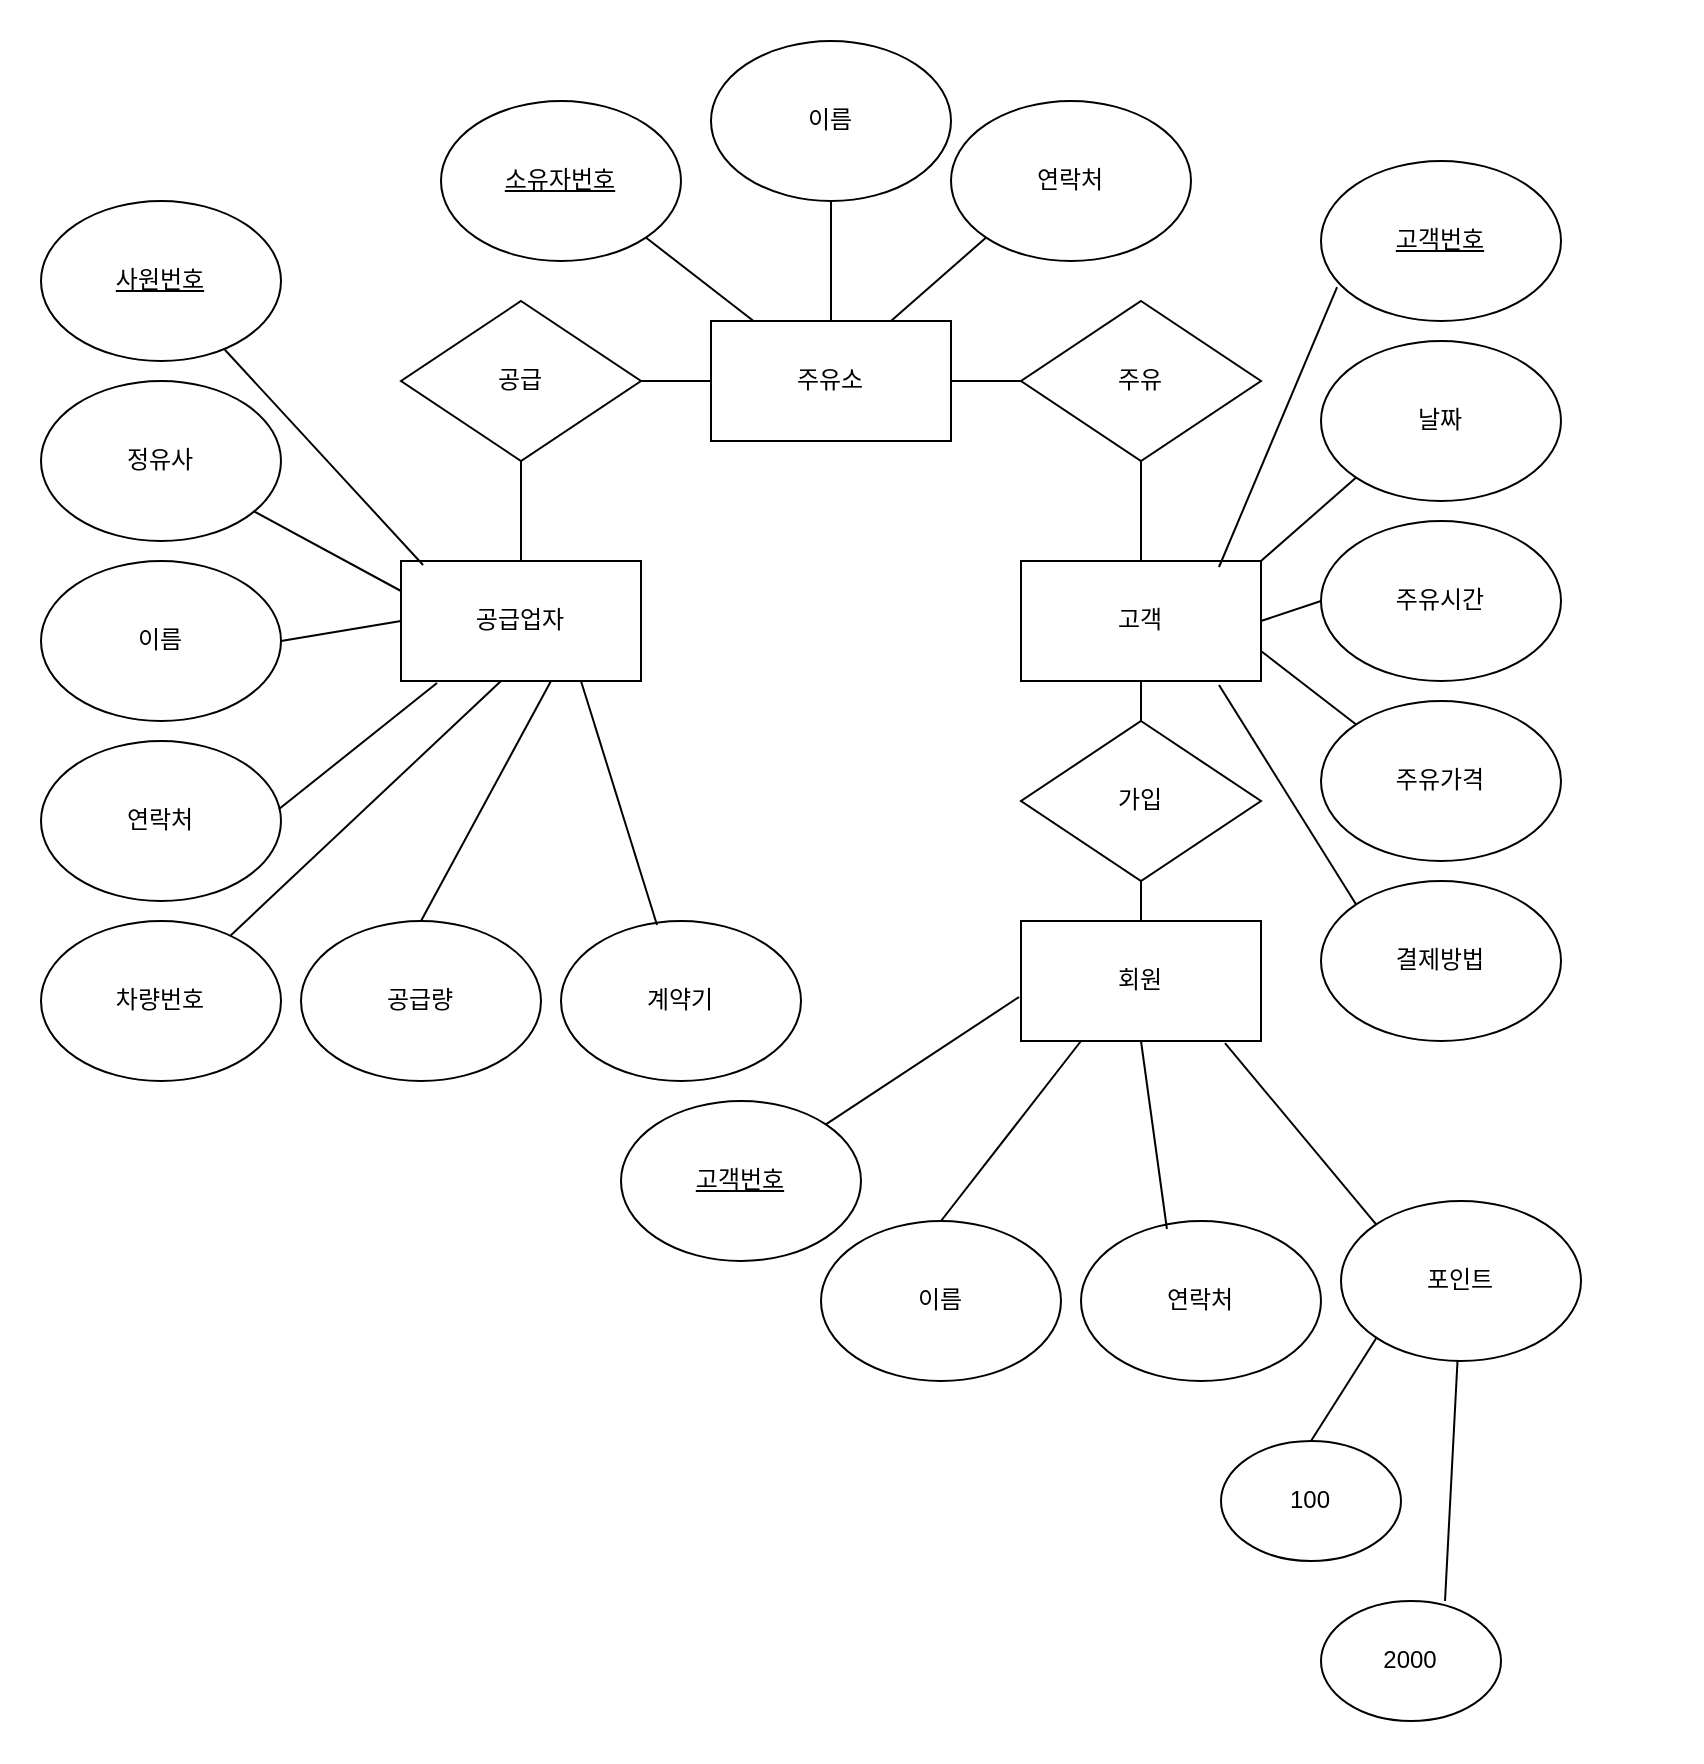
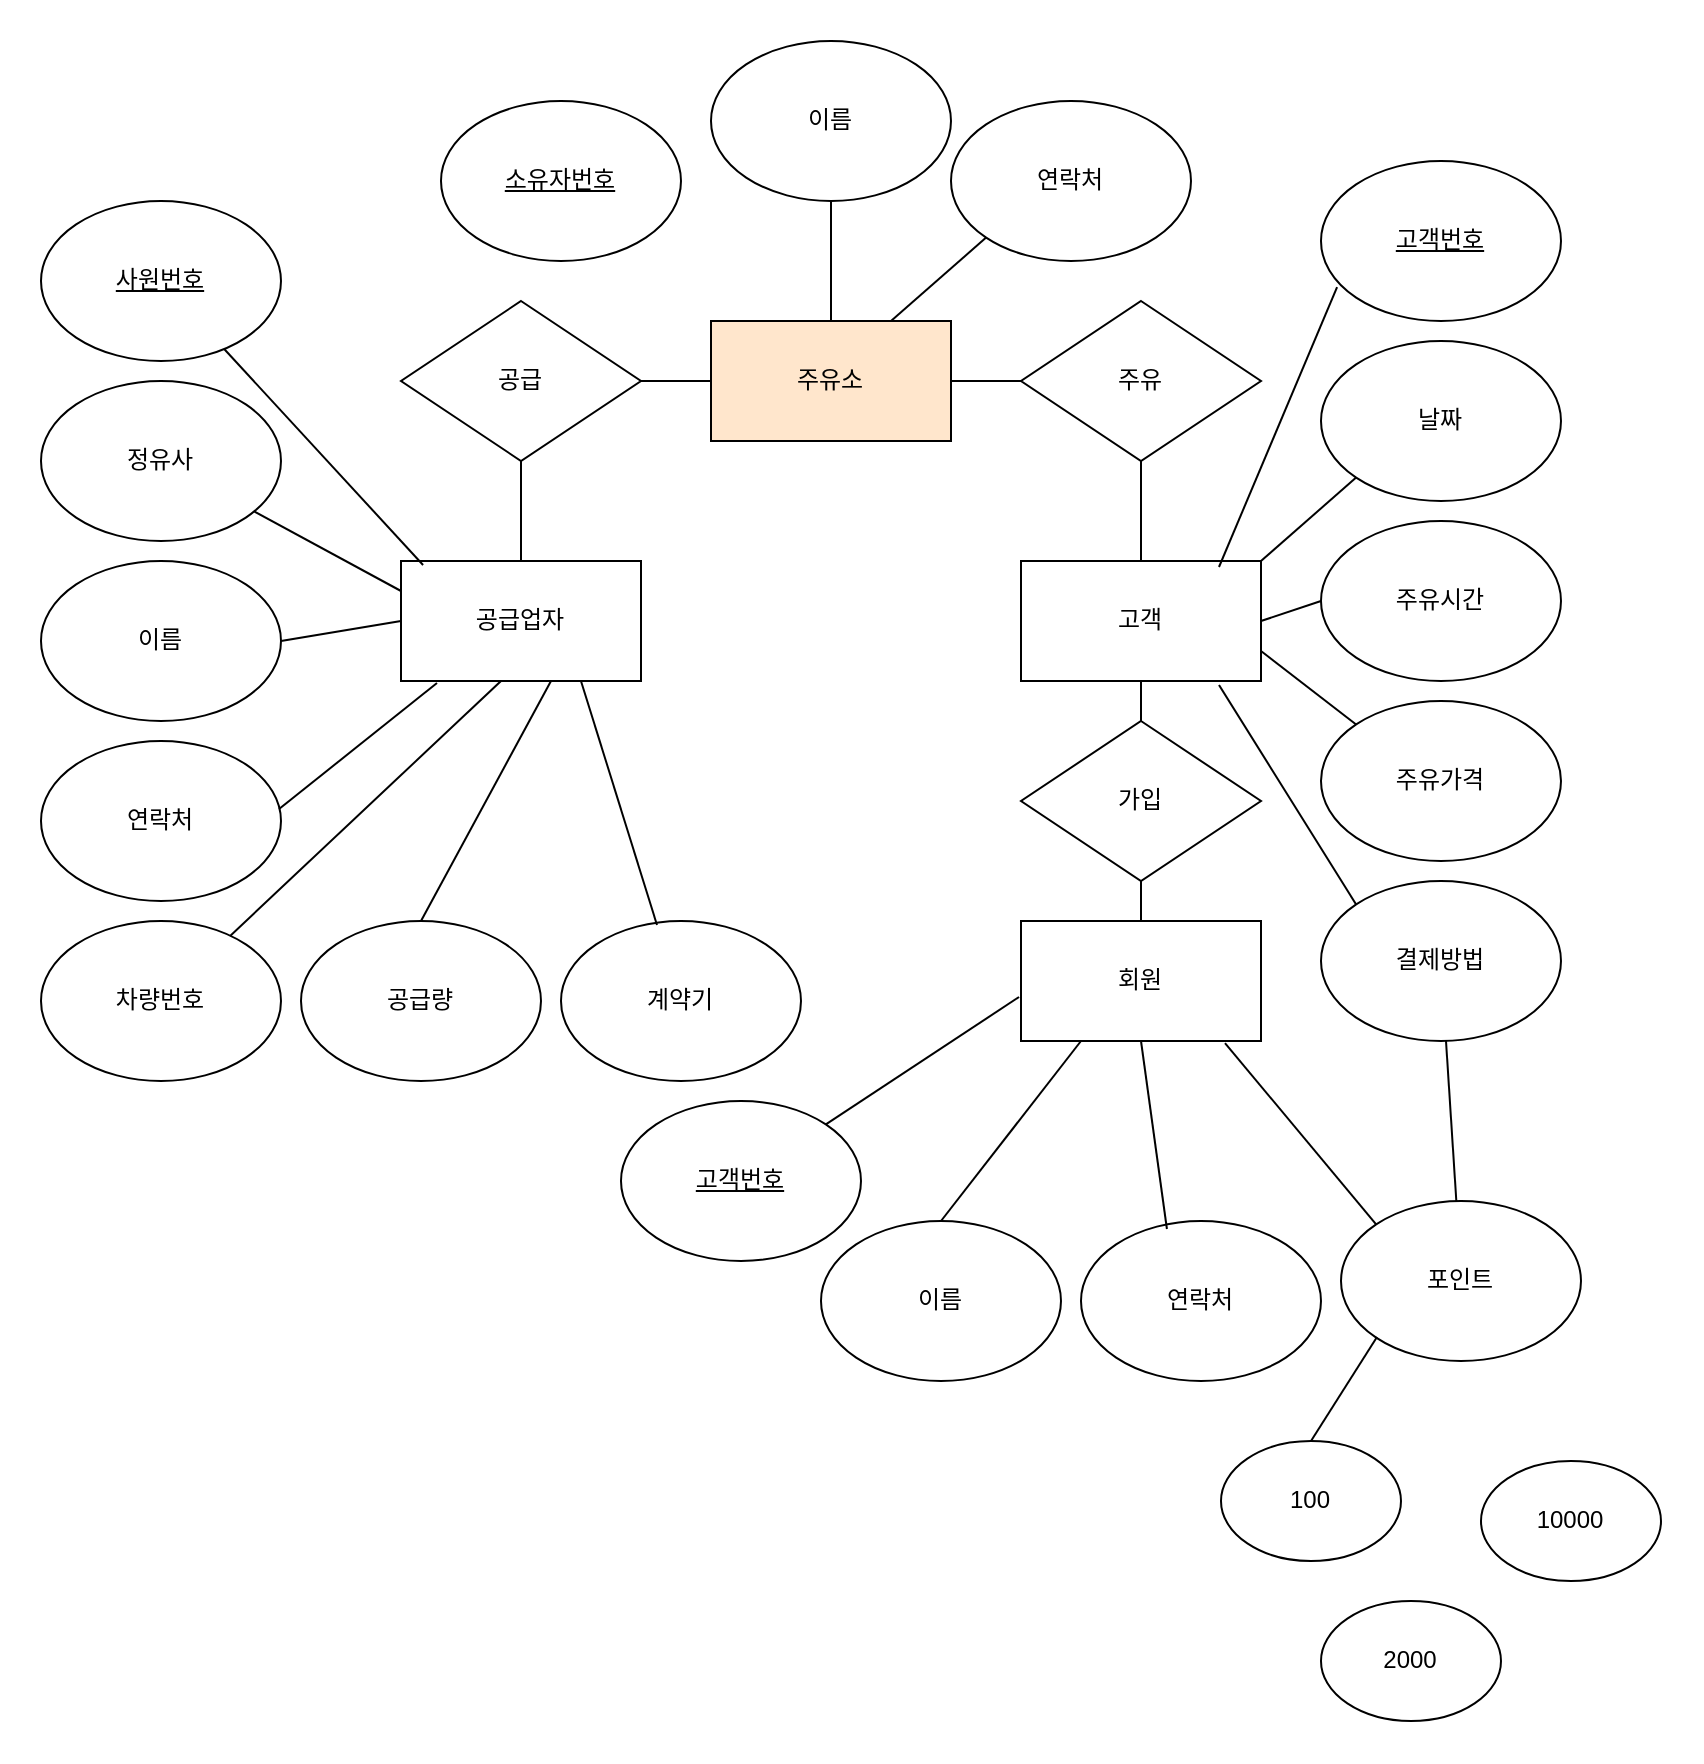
(700, 279) -> none
(831, 381) -> (831, 381)
(1451, 1481) -> (1451, 1121)
none -> (1571, 1521)
